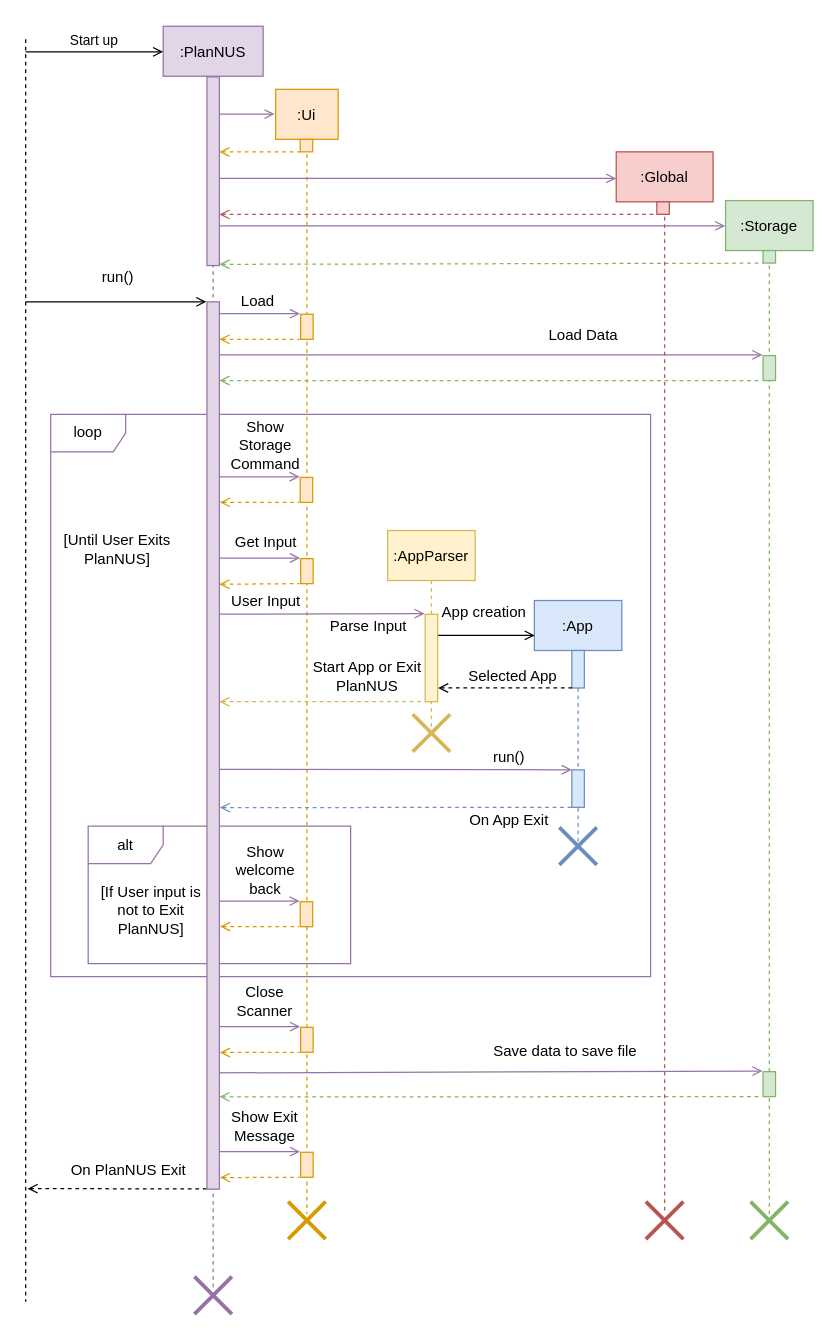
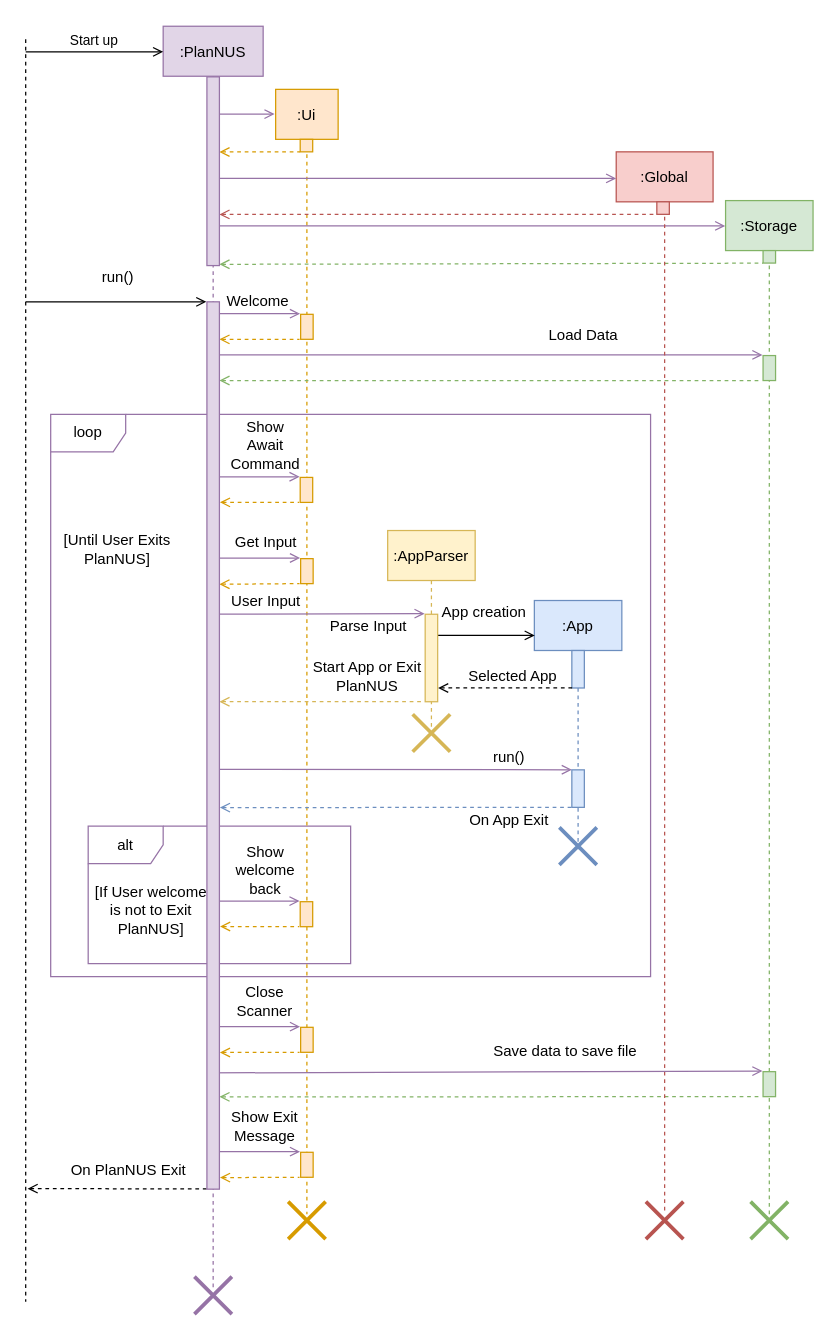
(258, 302) -> (258, 302)
(266, 446) -> (266, 446)
(151, 911) -> (151, 911)
